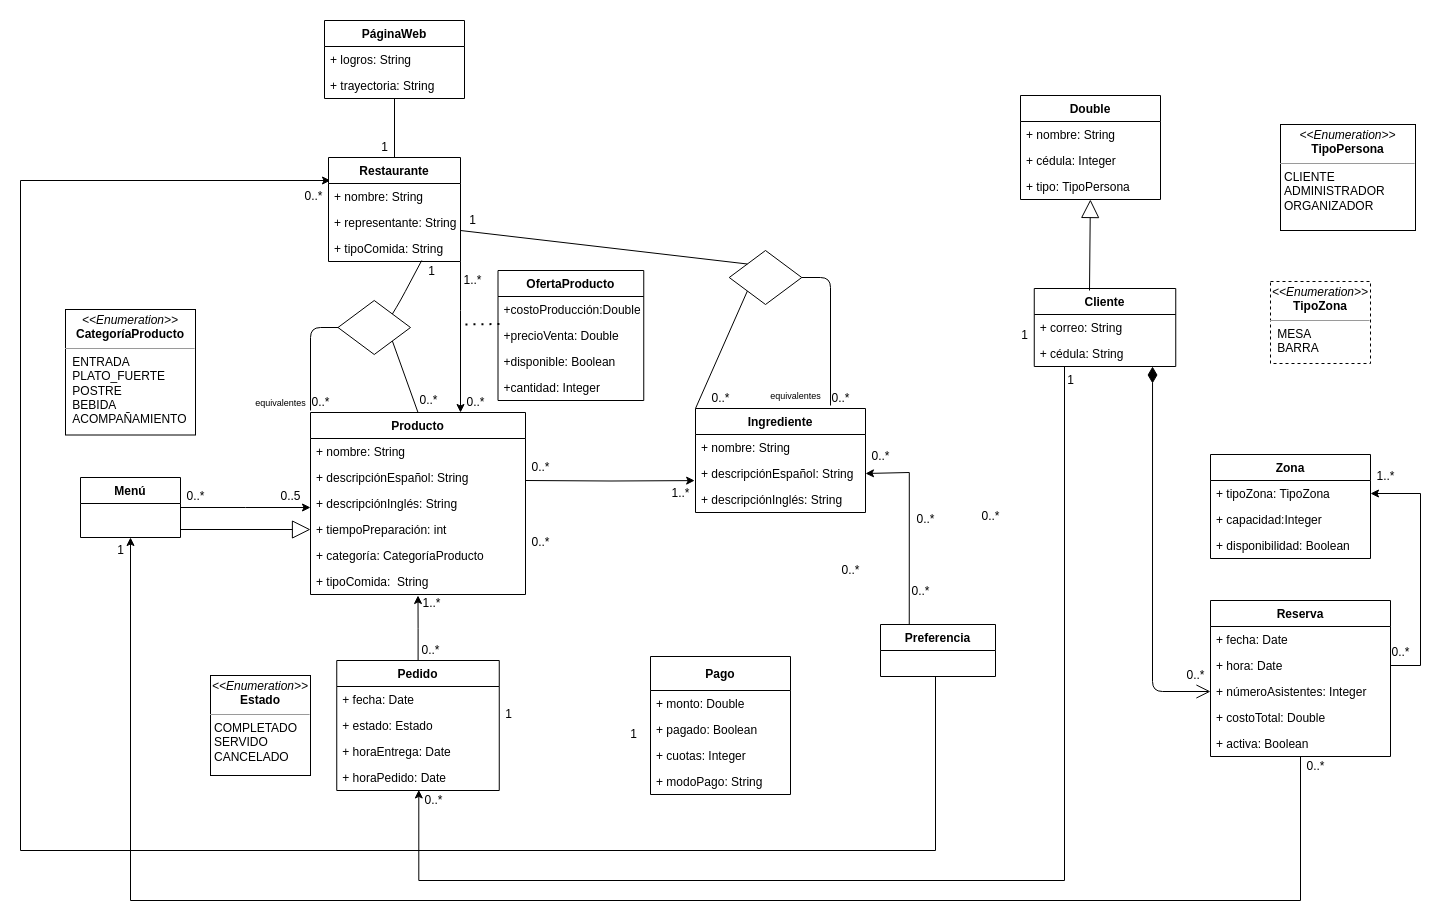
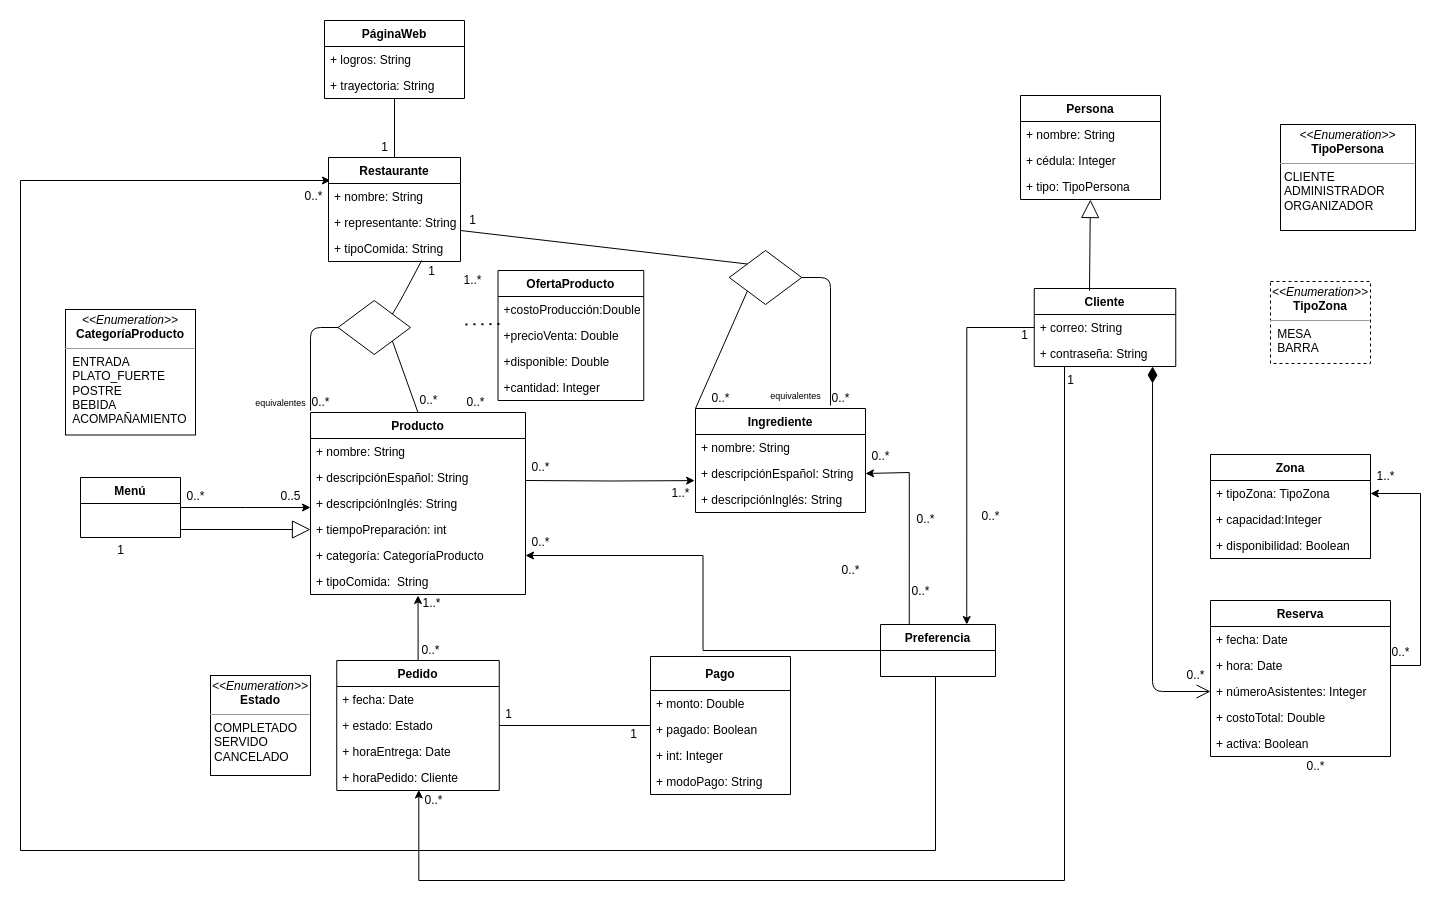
(1090, 109) -> (1090, 109)
(461, 335) -> none
(1086, 354) -> (1101, 354)
(561, 362) -> (558, 362)
none -> (967, 439)
none -> (703, 606)
none -> (575, 726)
(708, 756) -> (697, 756)
(396, 778) -> (403, 778)
(610, 901) -> none
